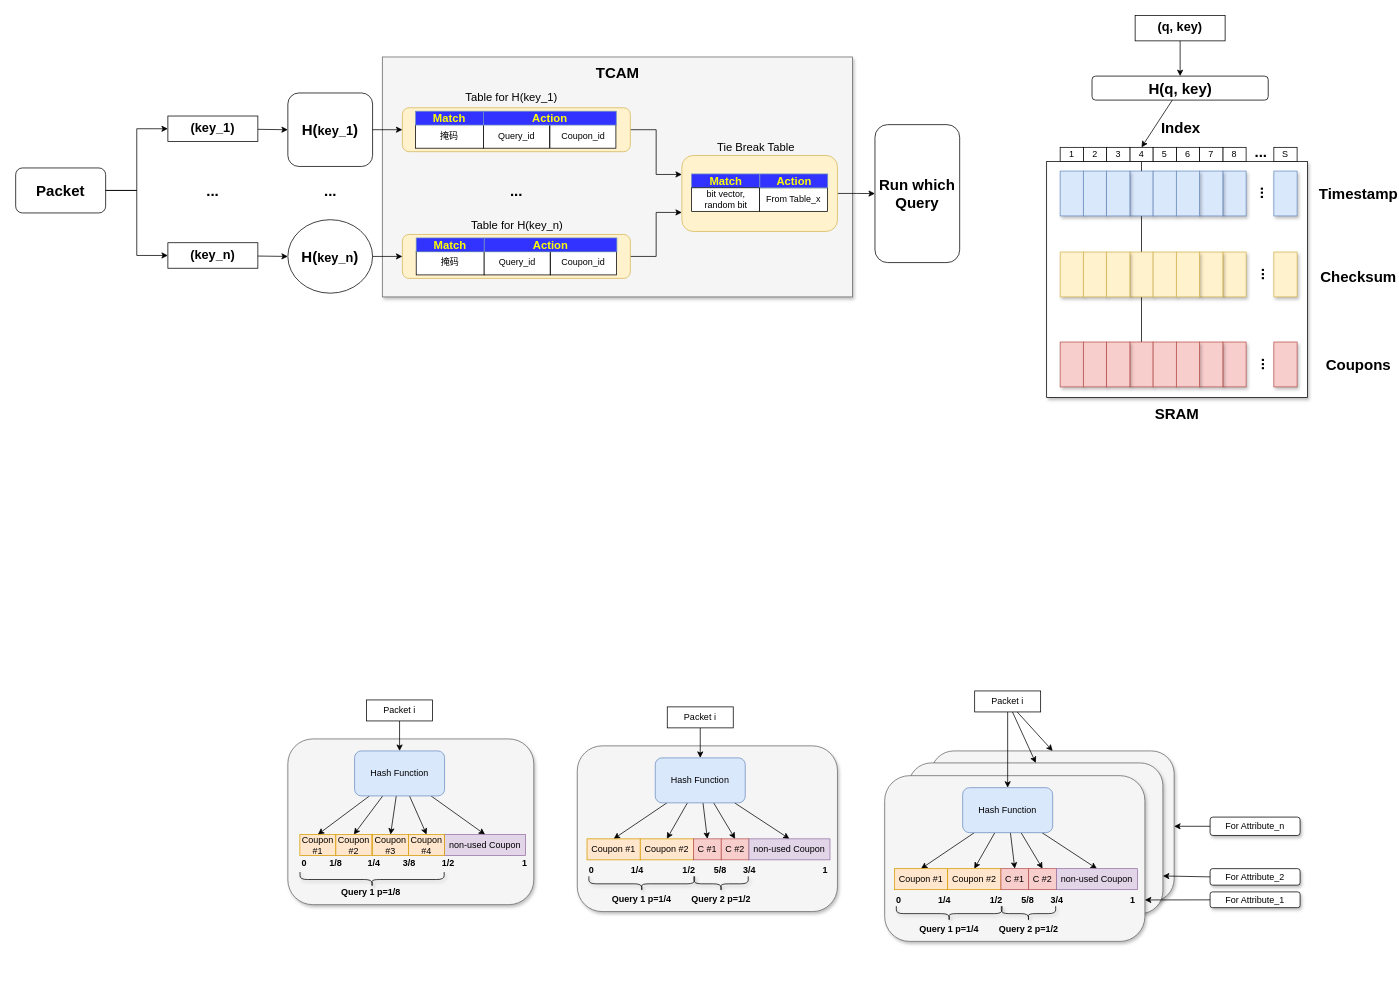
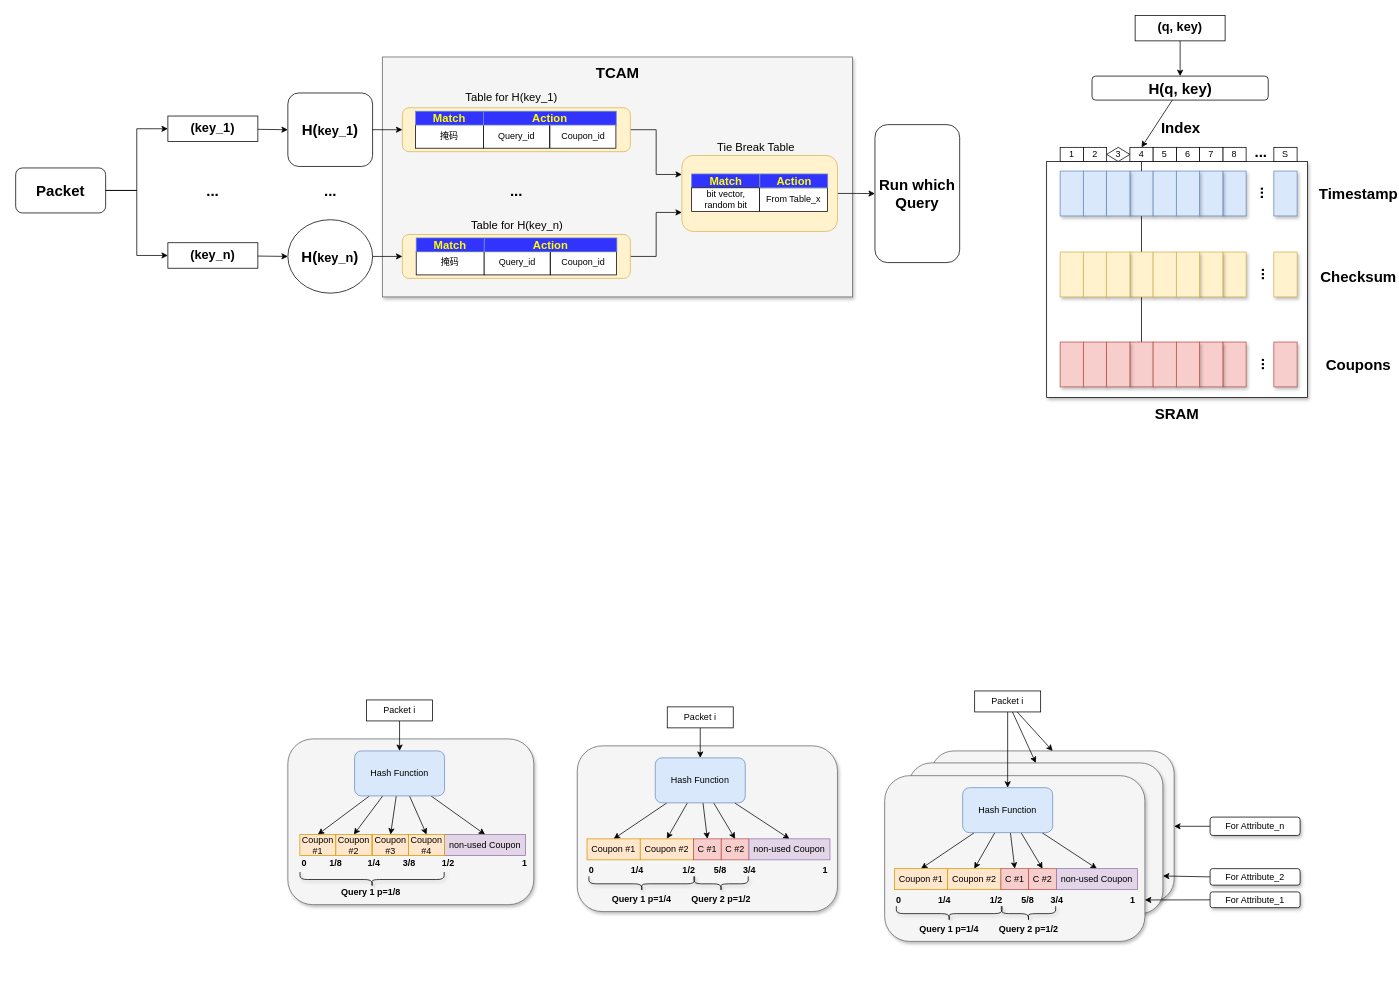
(1118, 154) -> (1118, 154)
